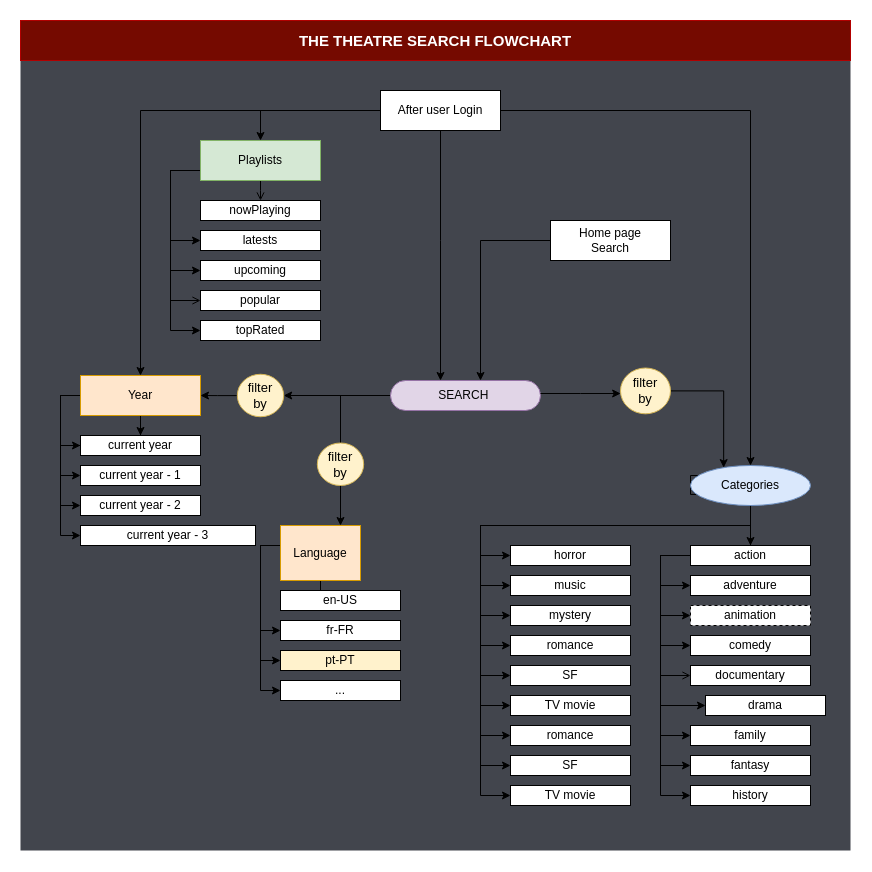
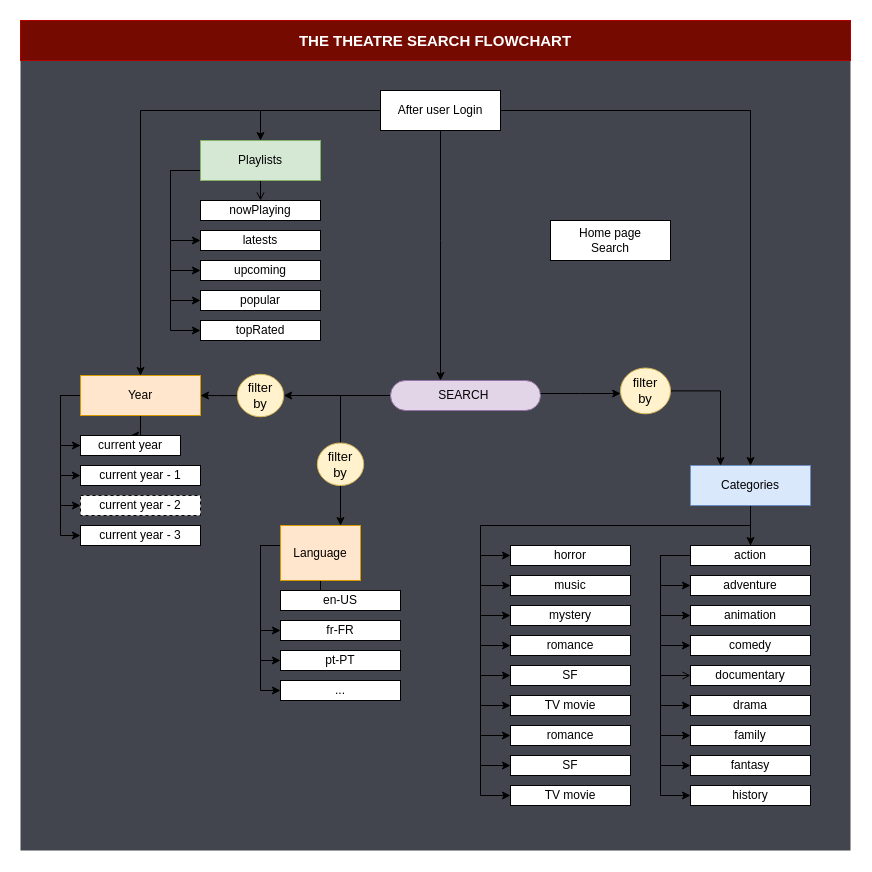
(481, 272) -> none
(194, 301) -> (192, 301)
(141, 446) -> (131, 446)
(751, 486) -> (751, 486)
(141, 506) -> (141, 506)
(168, 536) -> (141, 536)
(751, 616) -> (751, 616)
(341, 661) -> (341, 661)
(766, 706) -> (751, 706)
